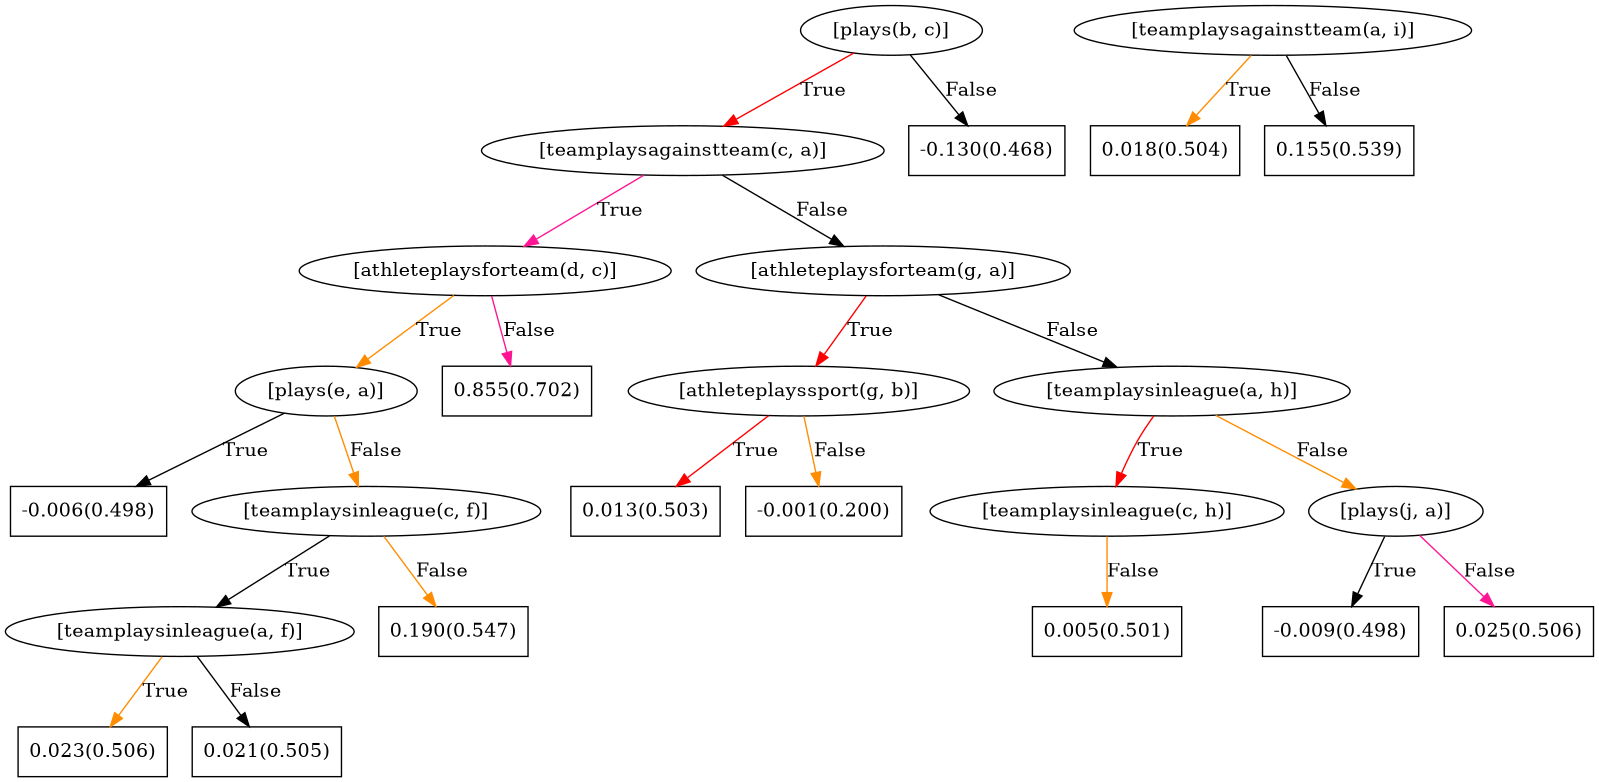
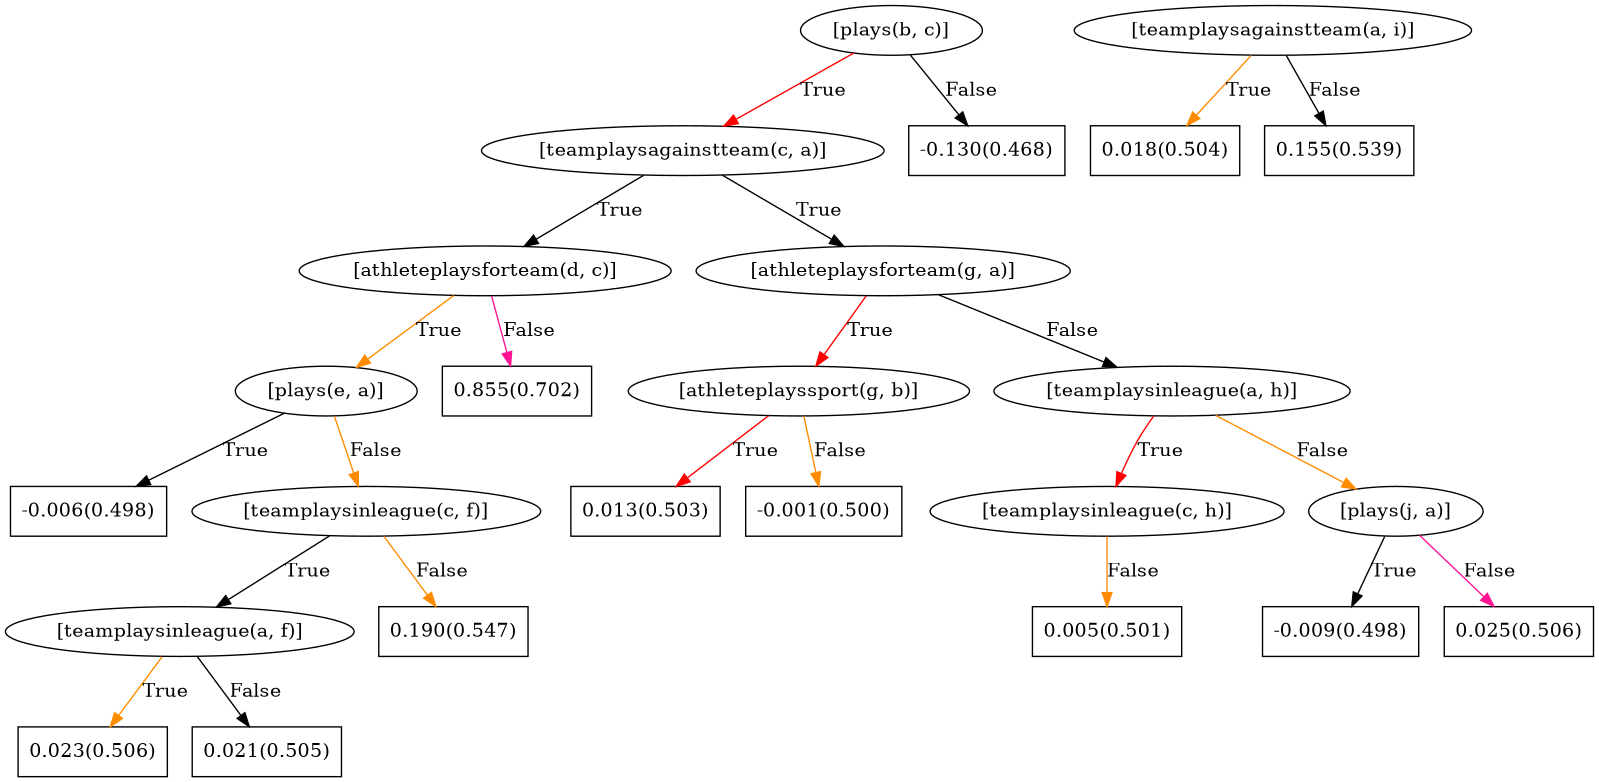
(590, 207) -> (590, 207)
(822, 211) -> (820, 211)
(824, 511) -> (824, 511)
